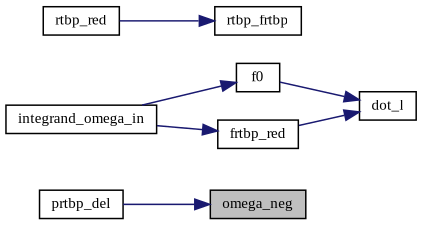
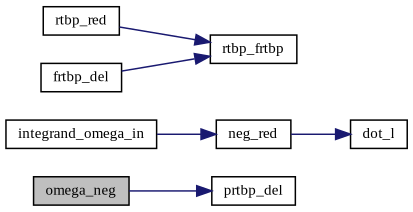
none -> (81, 78)
(258, 78) -> none
(258, 134) -> (254, 134)
(159, 204) -> (163, 191)
